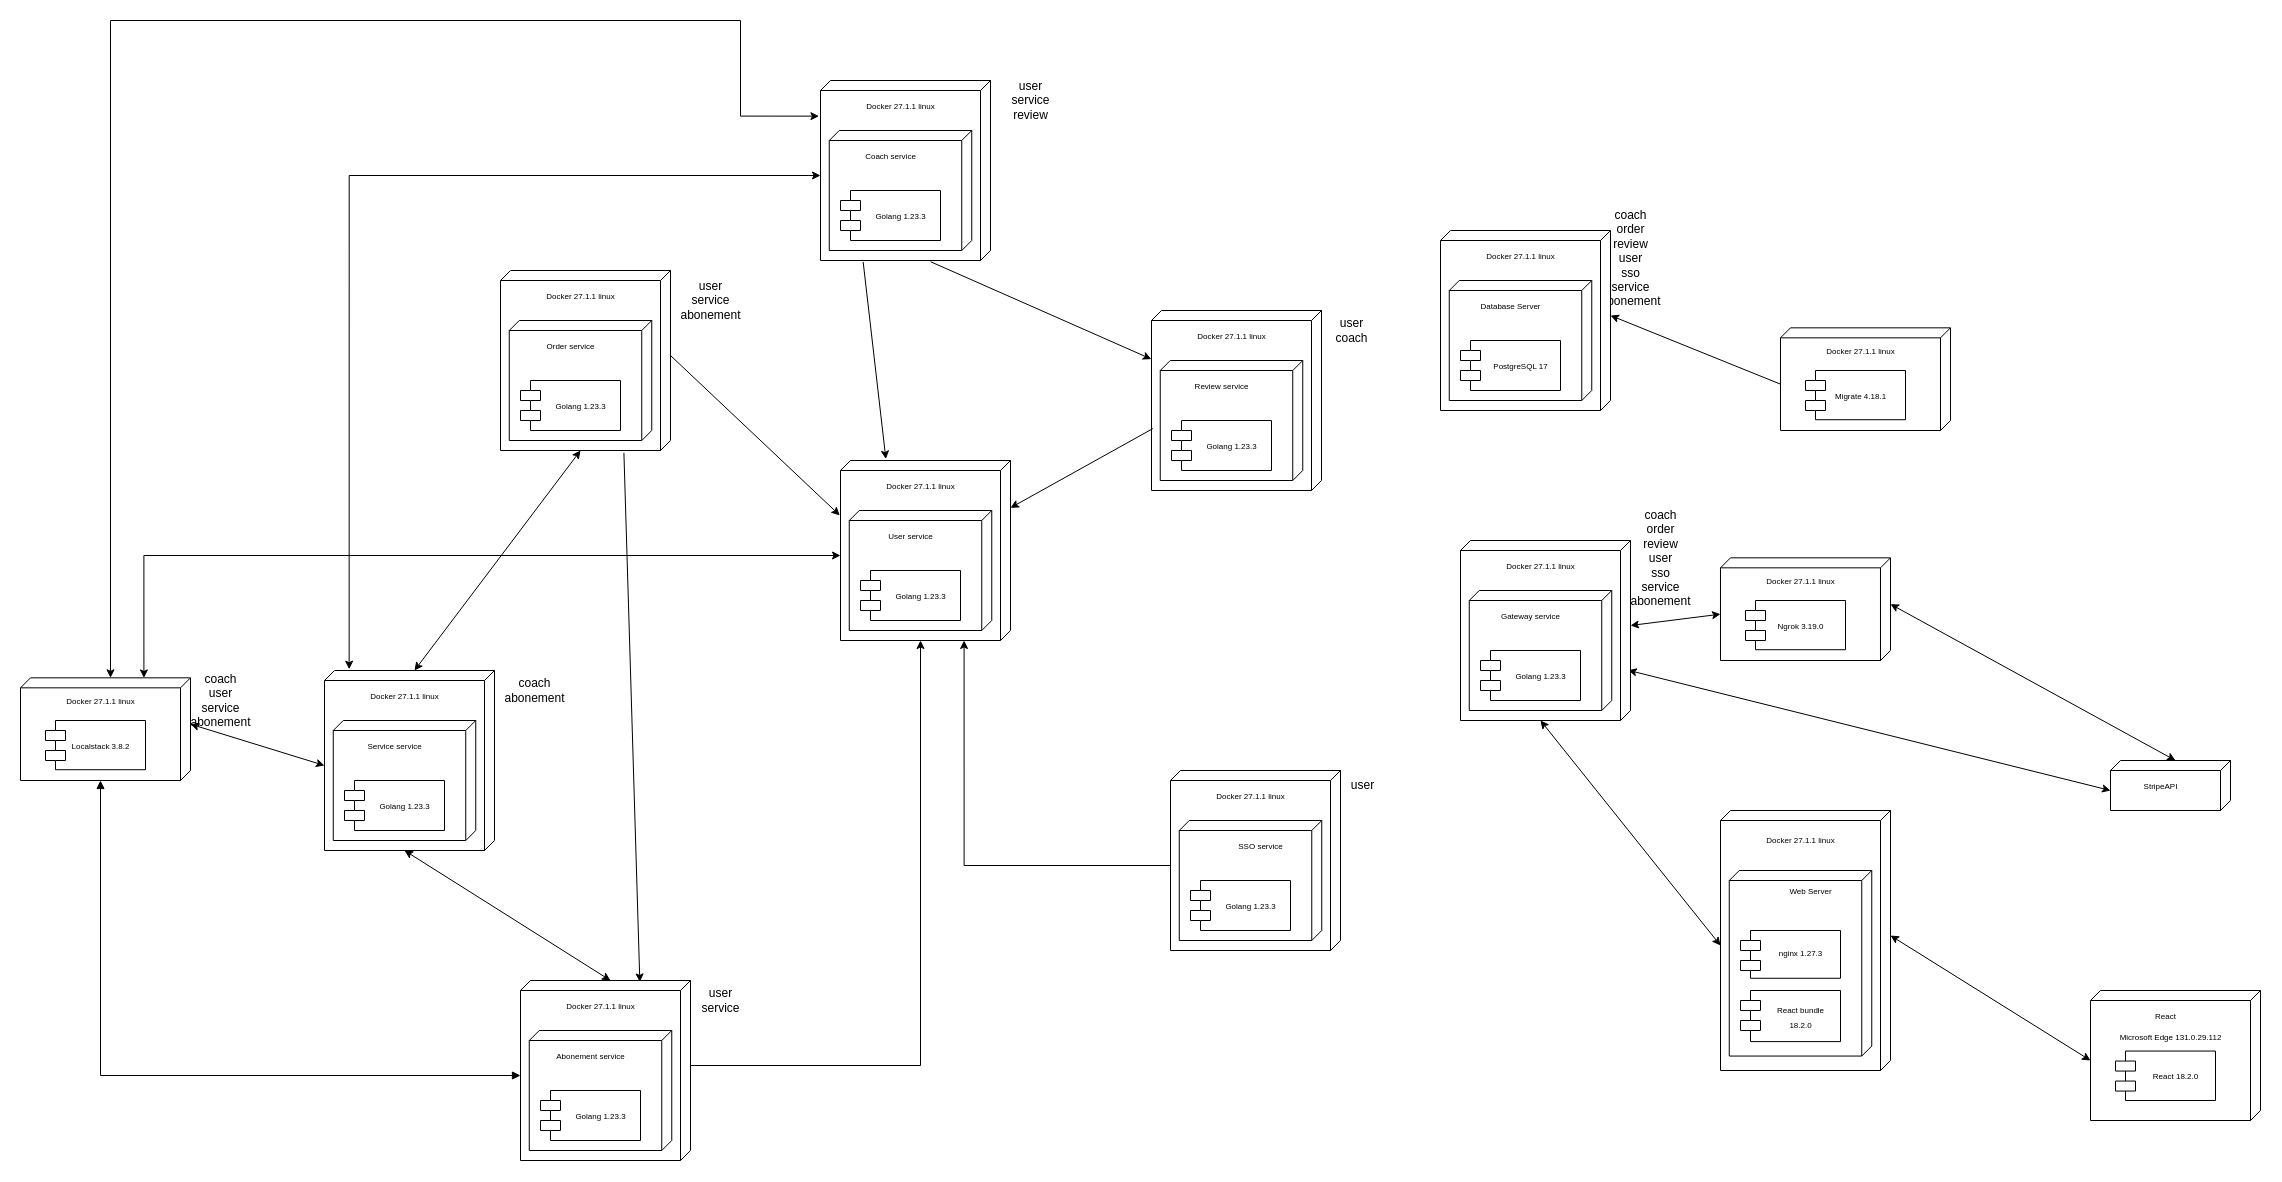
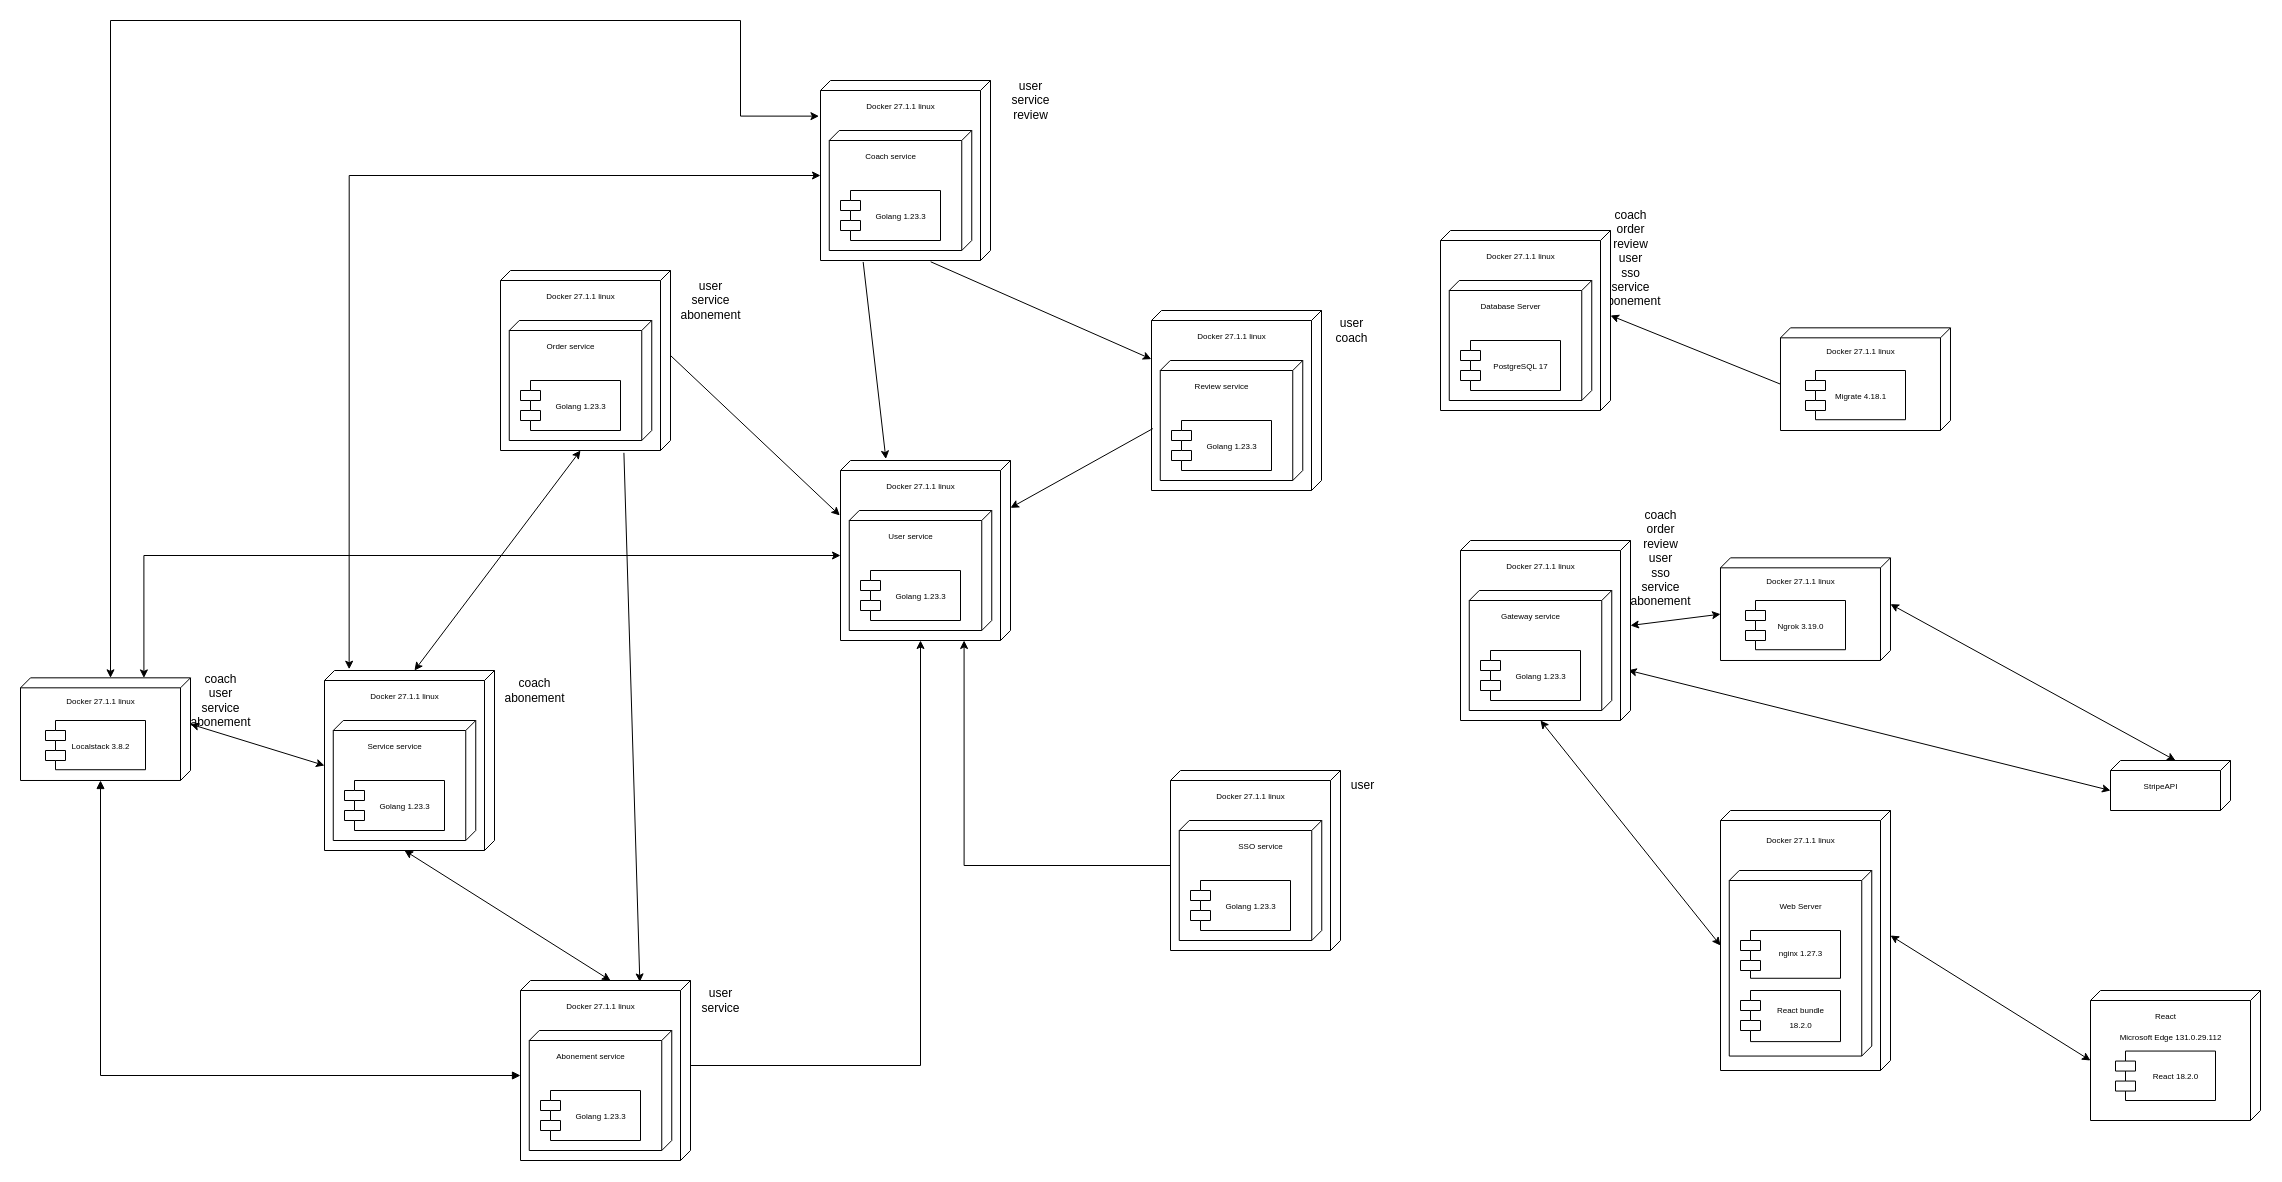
(1811, 890) -> (1801, 905)
